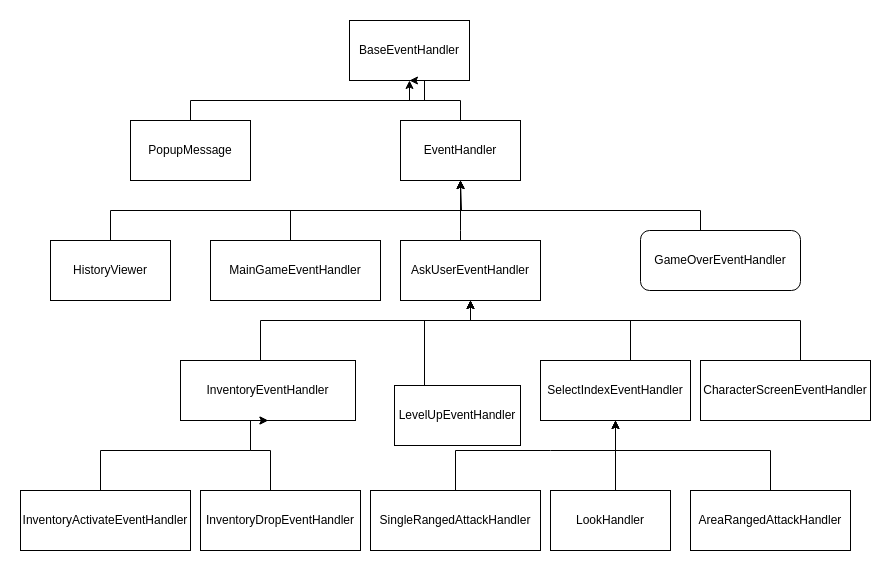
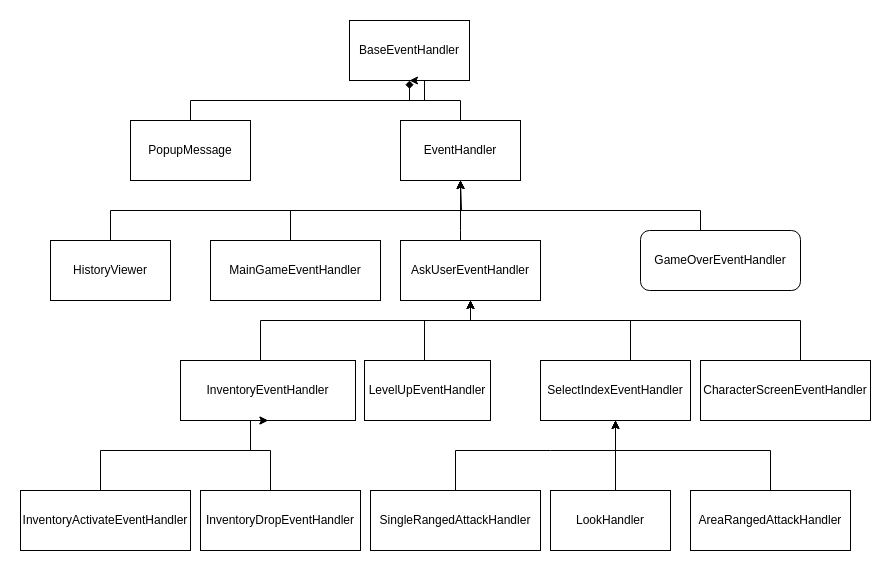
(410, 89) -> (410, 89)
(458, 416) -> (428, 391)
